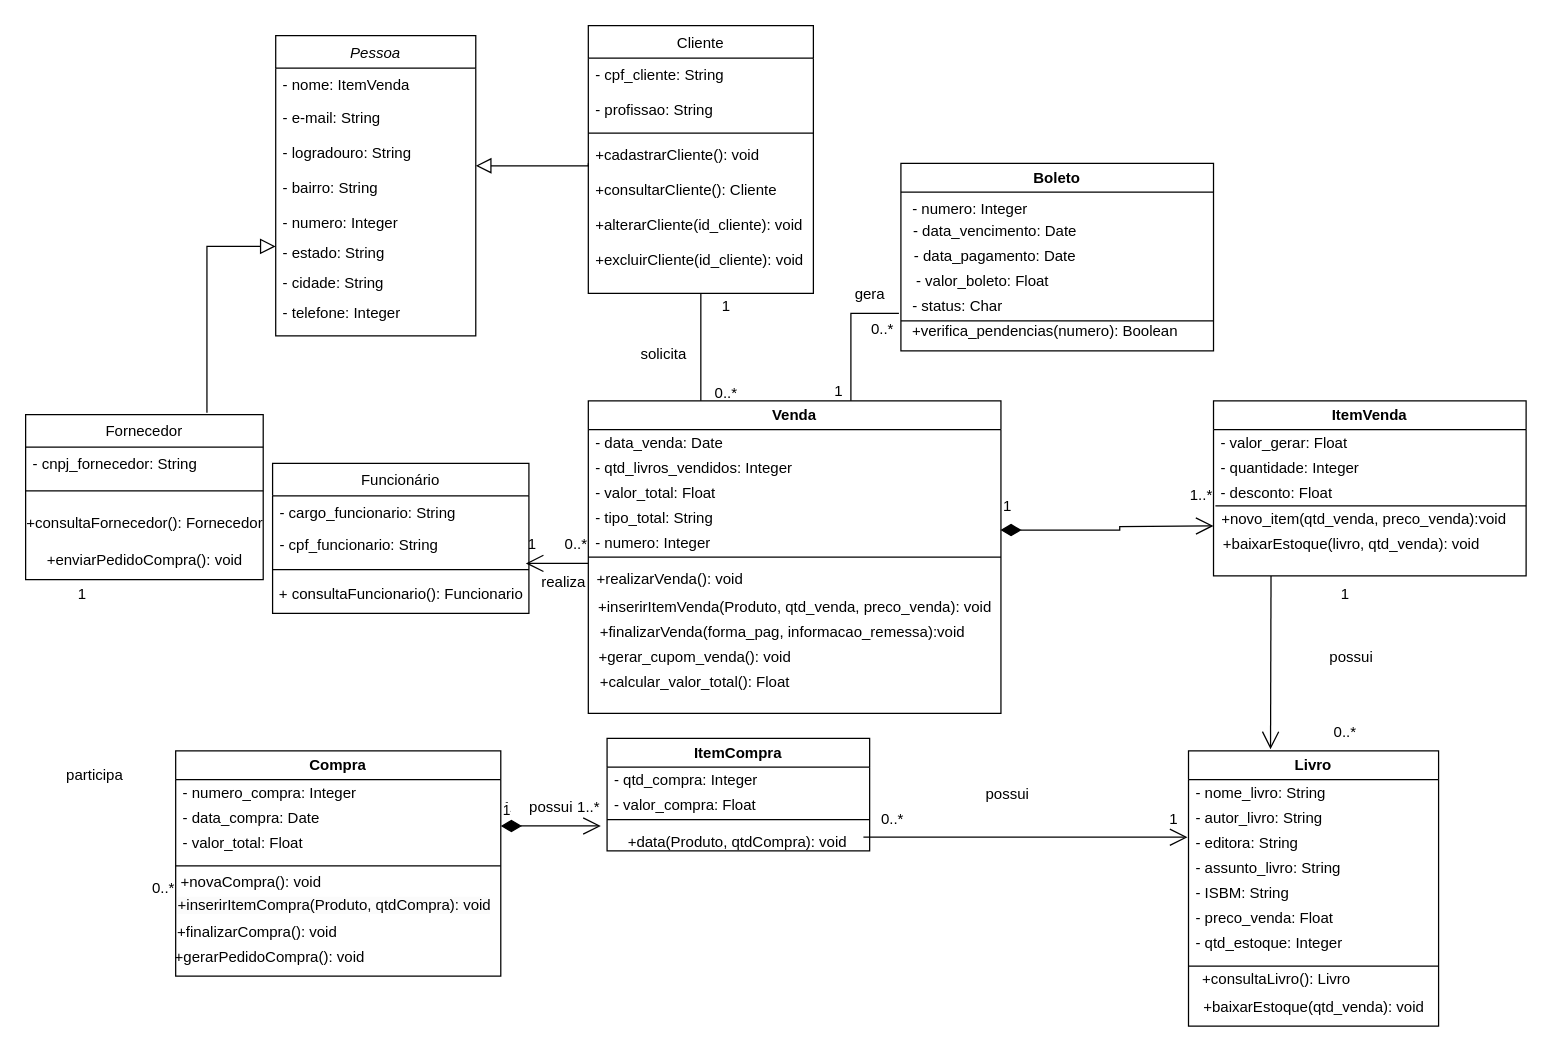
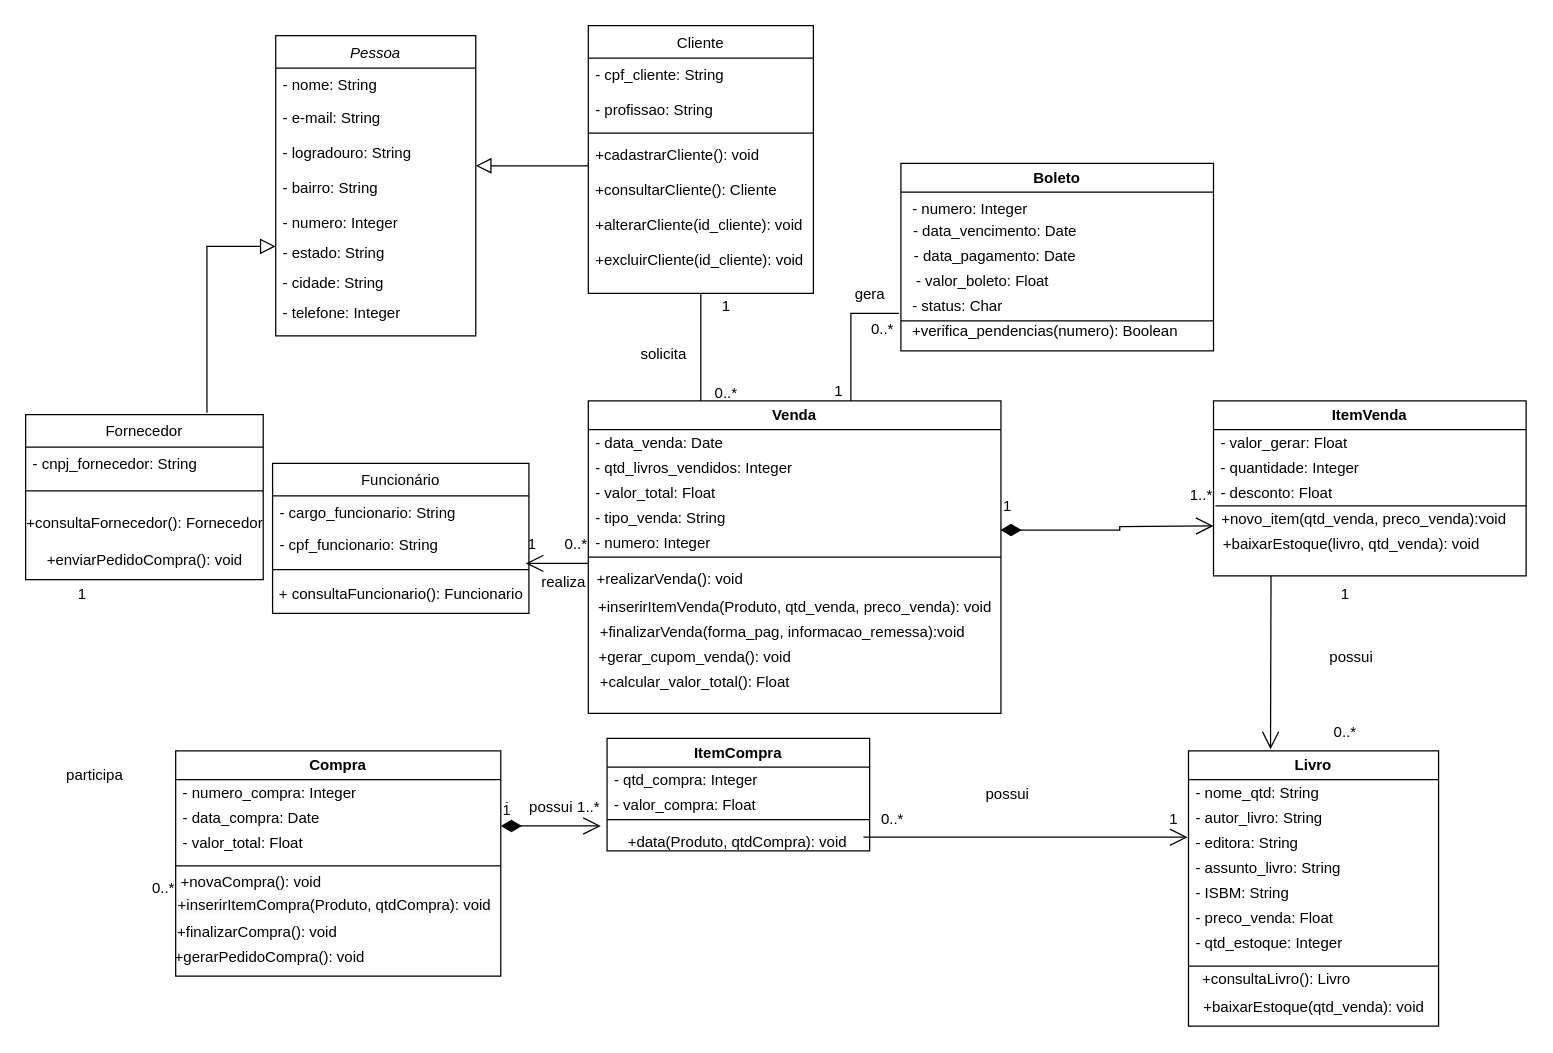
(348, 85) -> (334, 85)
(667, 518) -> (669, 518)
(1267, 793) -> (1263, 793)
